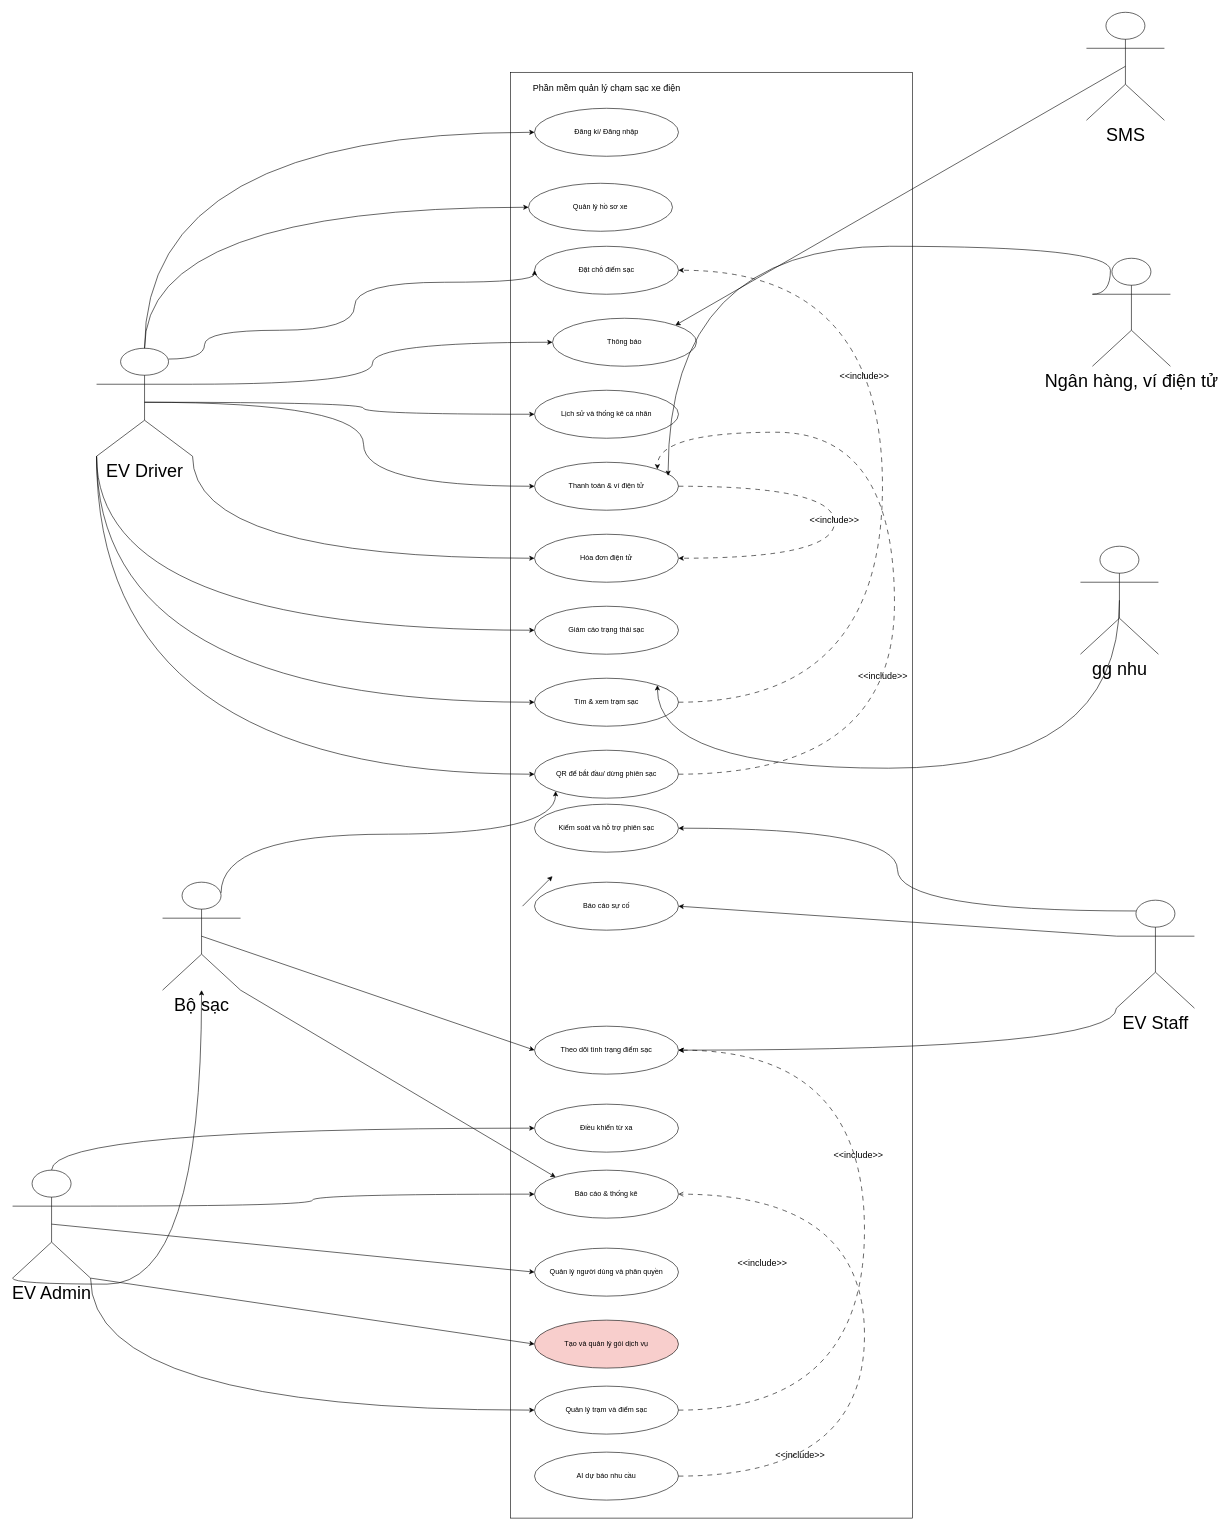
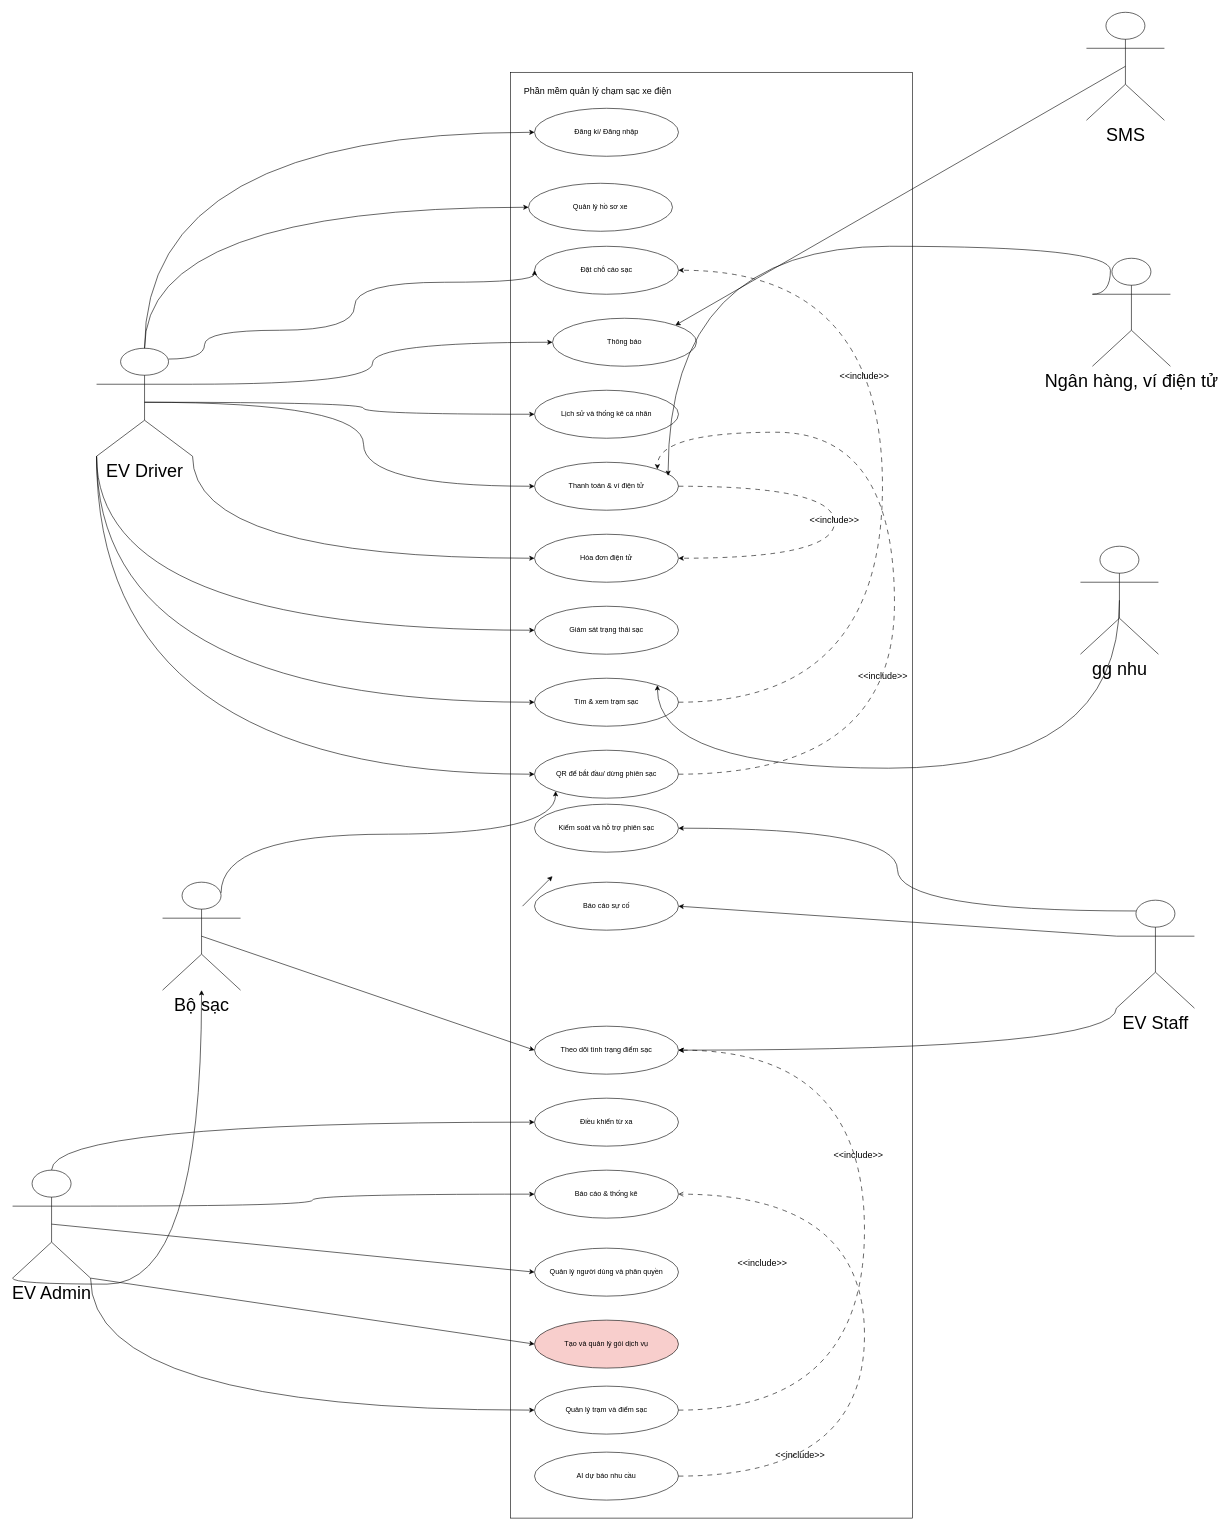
(606, 87) -> (597, 90)
(606, 270) -> (606, 270)
(606, 630) -> (606, 630)
(397, 1083) -> none
(606, 1128) -> (606, 1122)
